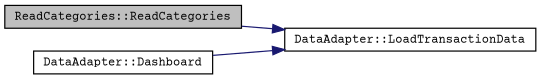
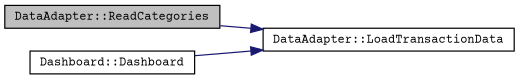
(123, 17) -> (112, 17)
(123, 62) -> (112, 62)
